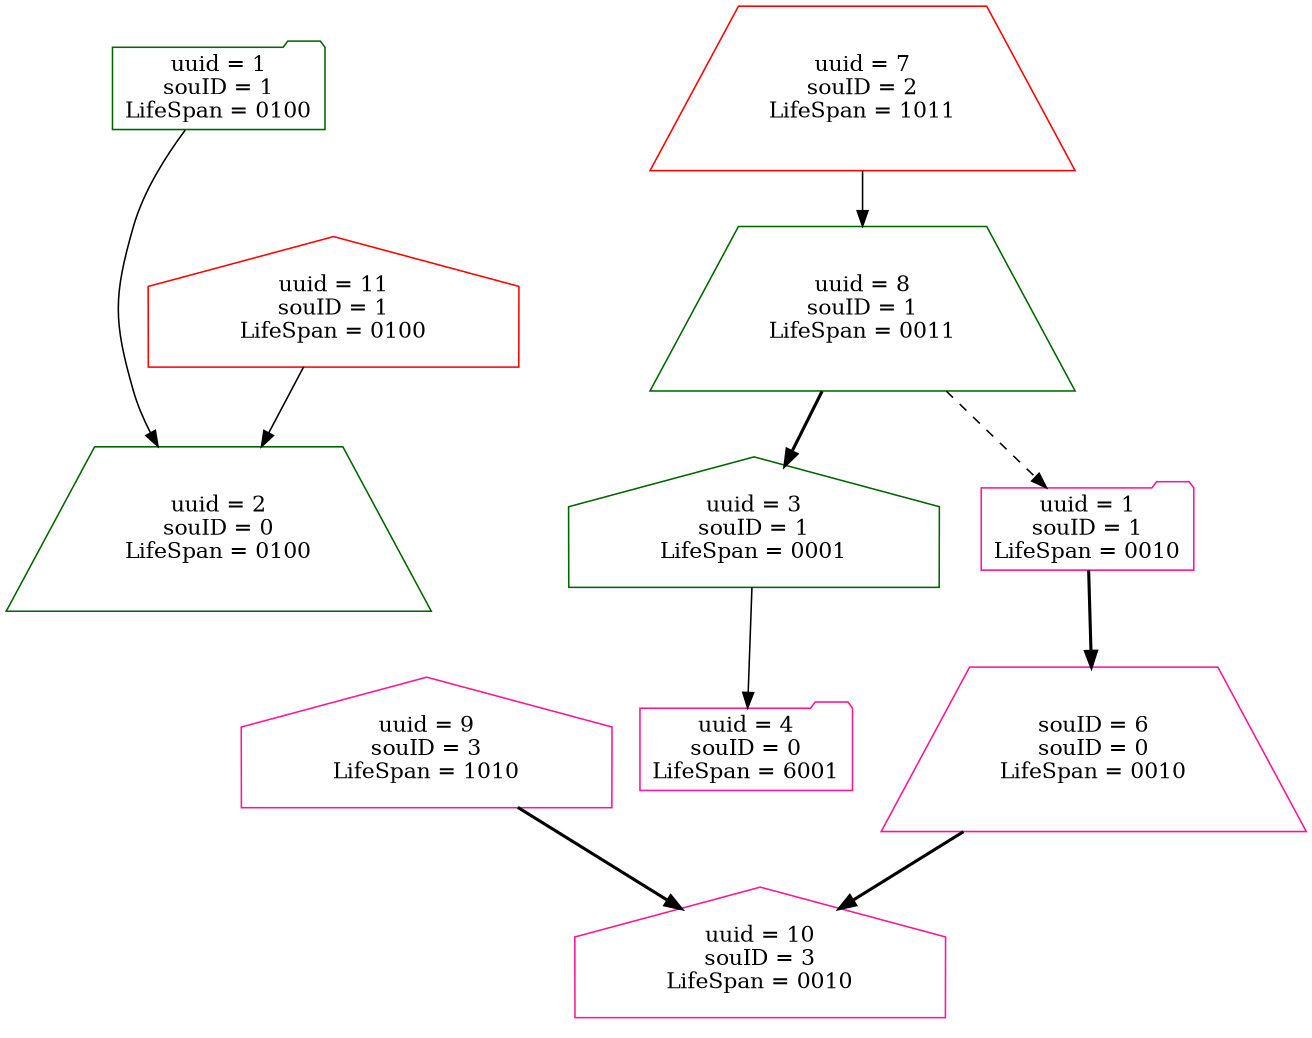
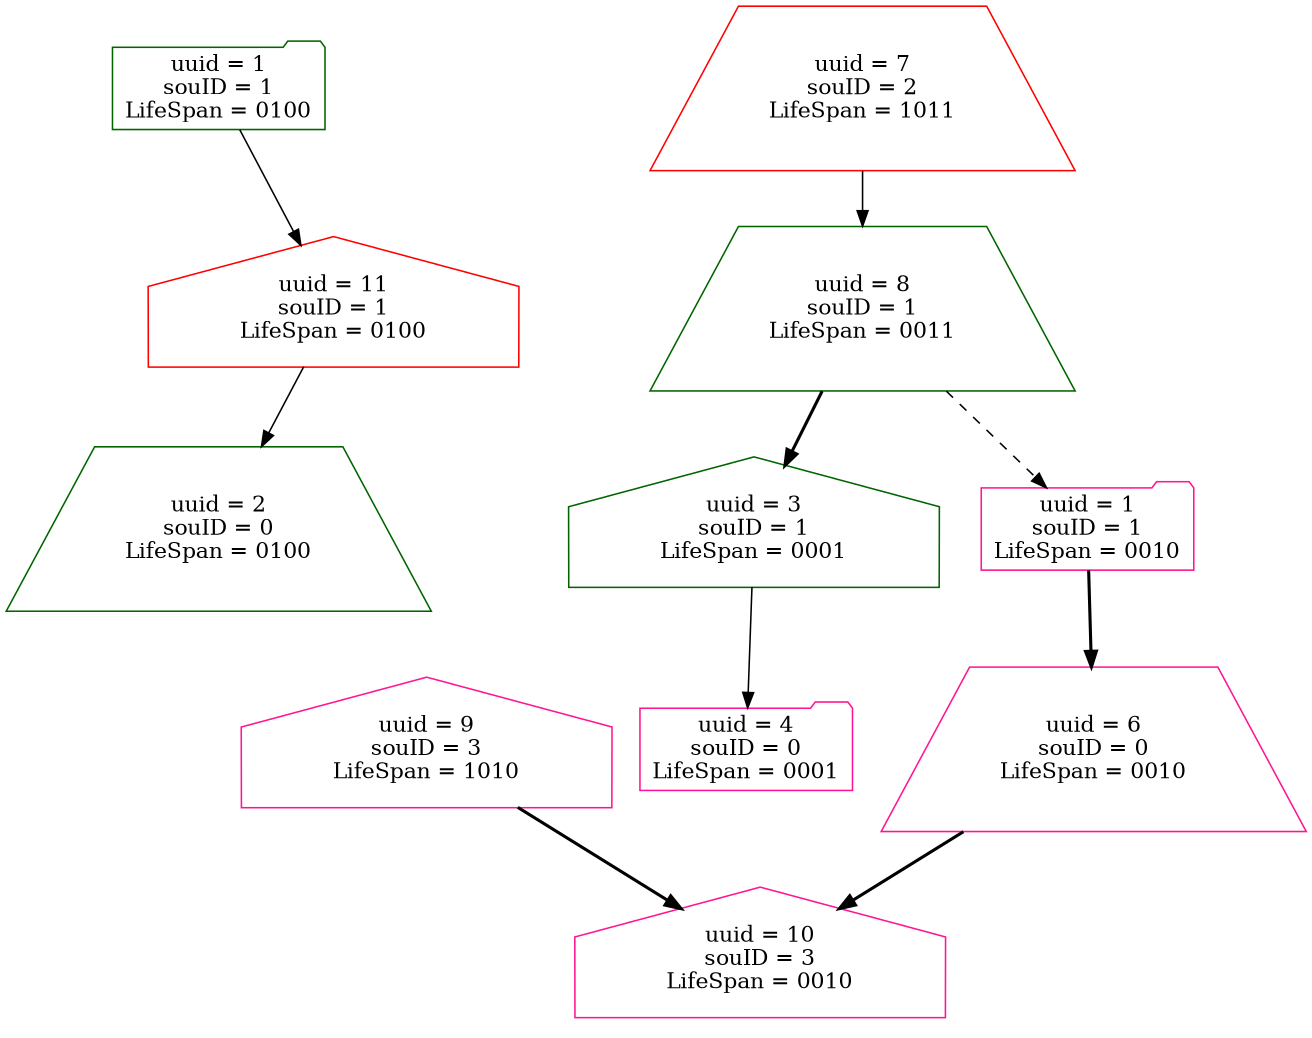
(121, 276) -> (267, 181)
(746, 749) -> (746, 749)
(1094, 749) -> (1094, 749)
